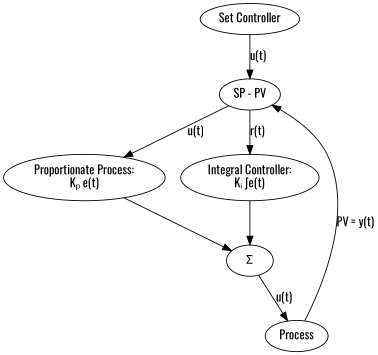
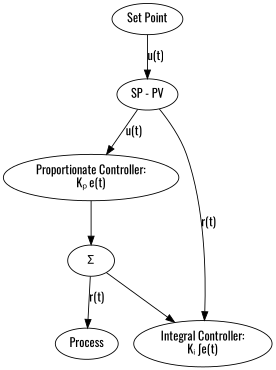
(250, 19) -> (147, 19)
(84, 178) -> (91, 178)
(337, 207) -> none
(250, 218) -> (137, 295)
(284, 298) -> (97, 298)
